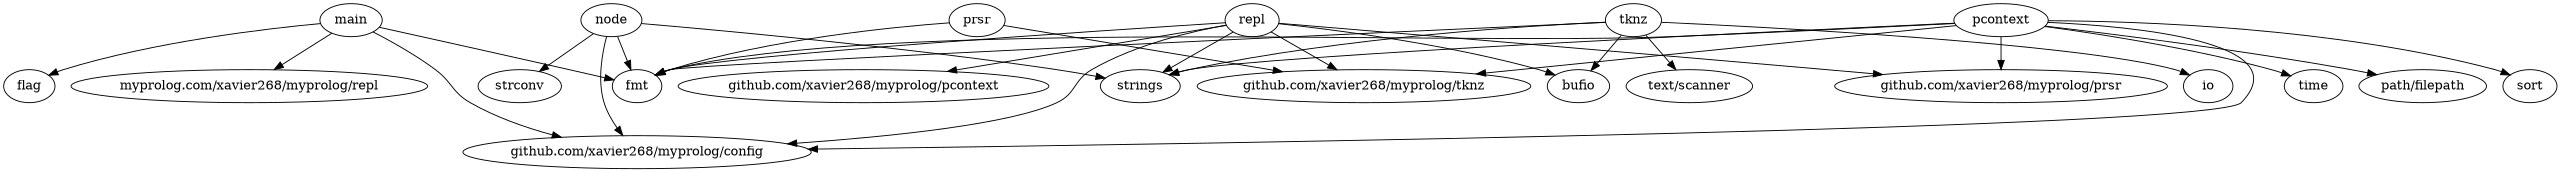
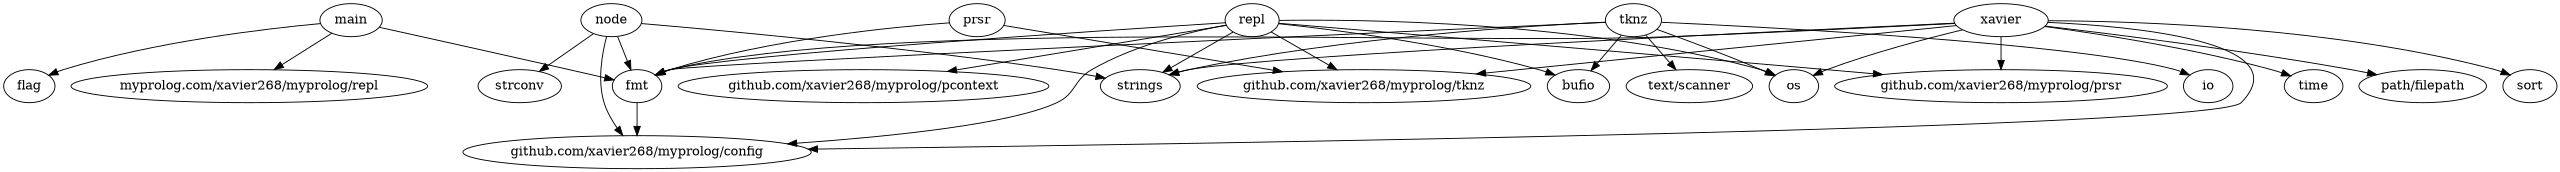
(2001, 20) -> (2001, 20)
none -> (1794, 86)
(457, 93) -> (637, 115)
